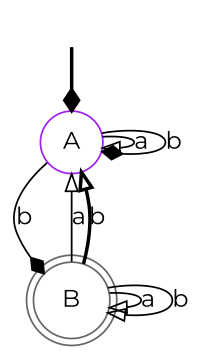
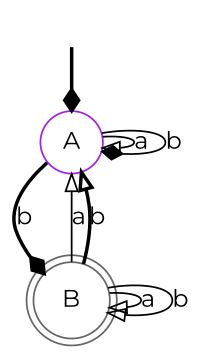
(16, 207) -> (16, 207)
